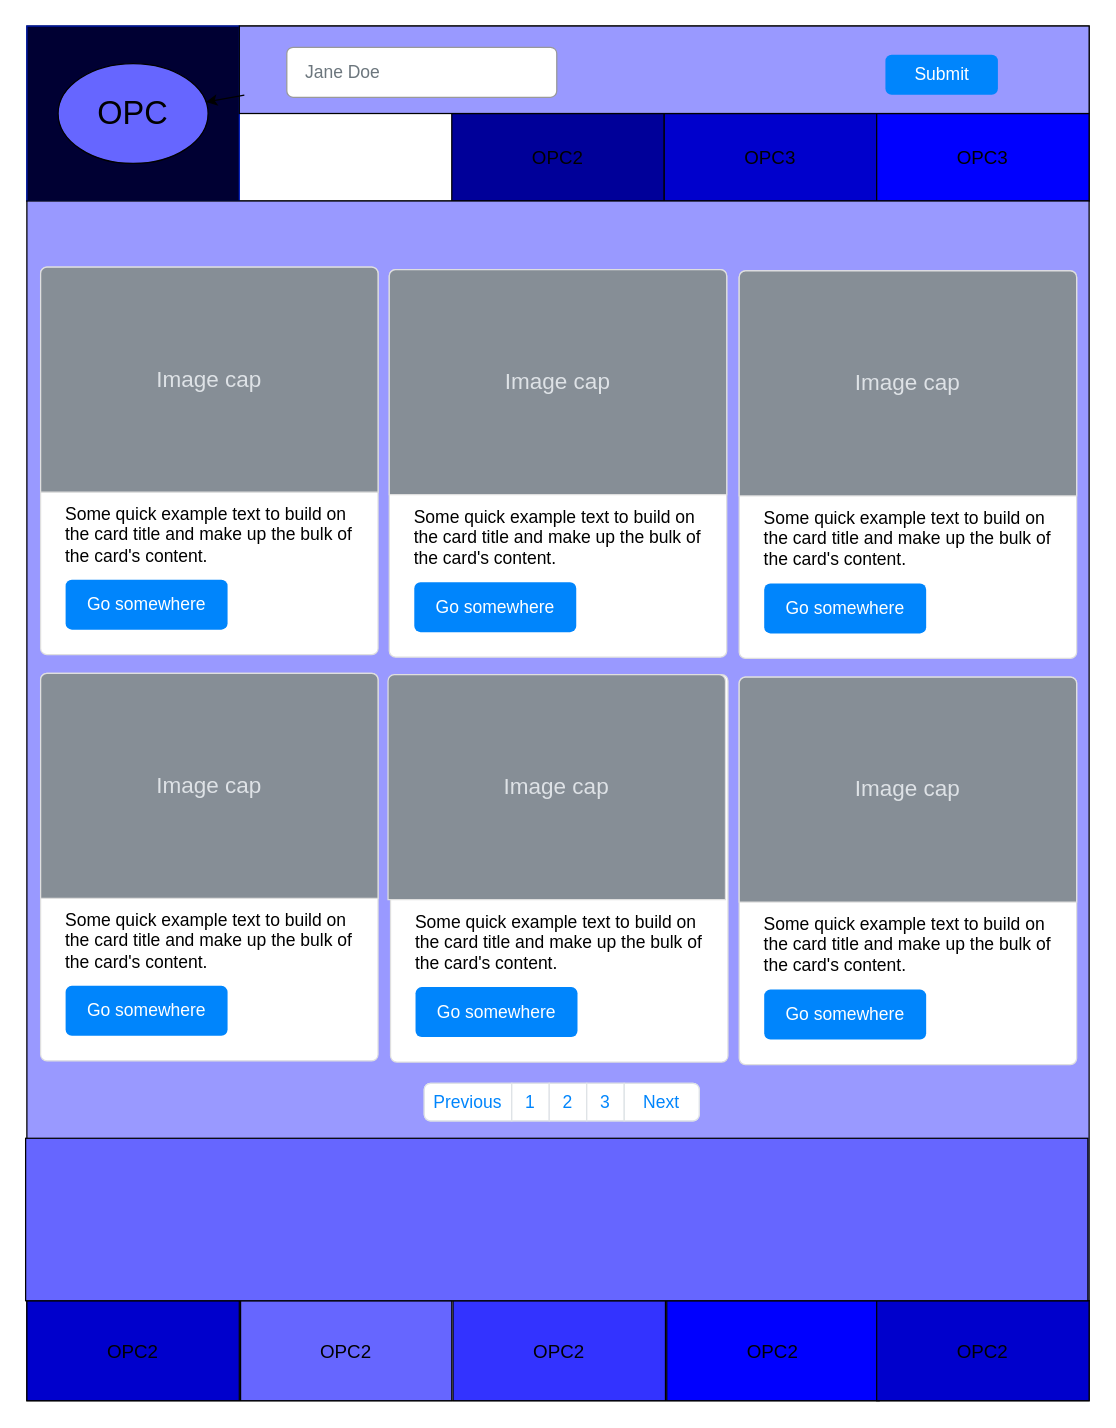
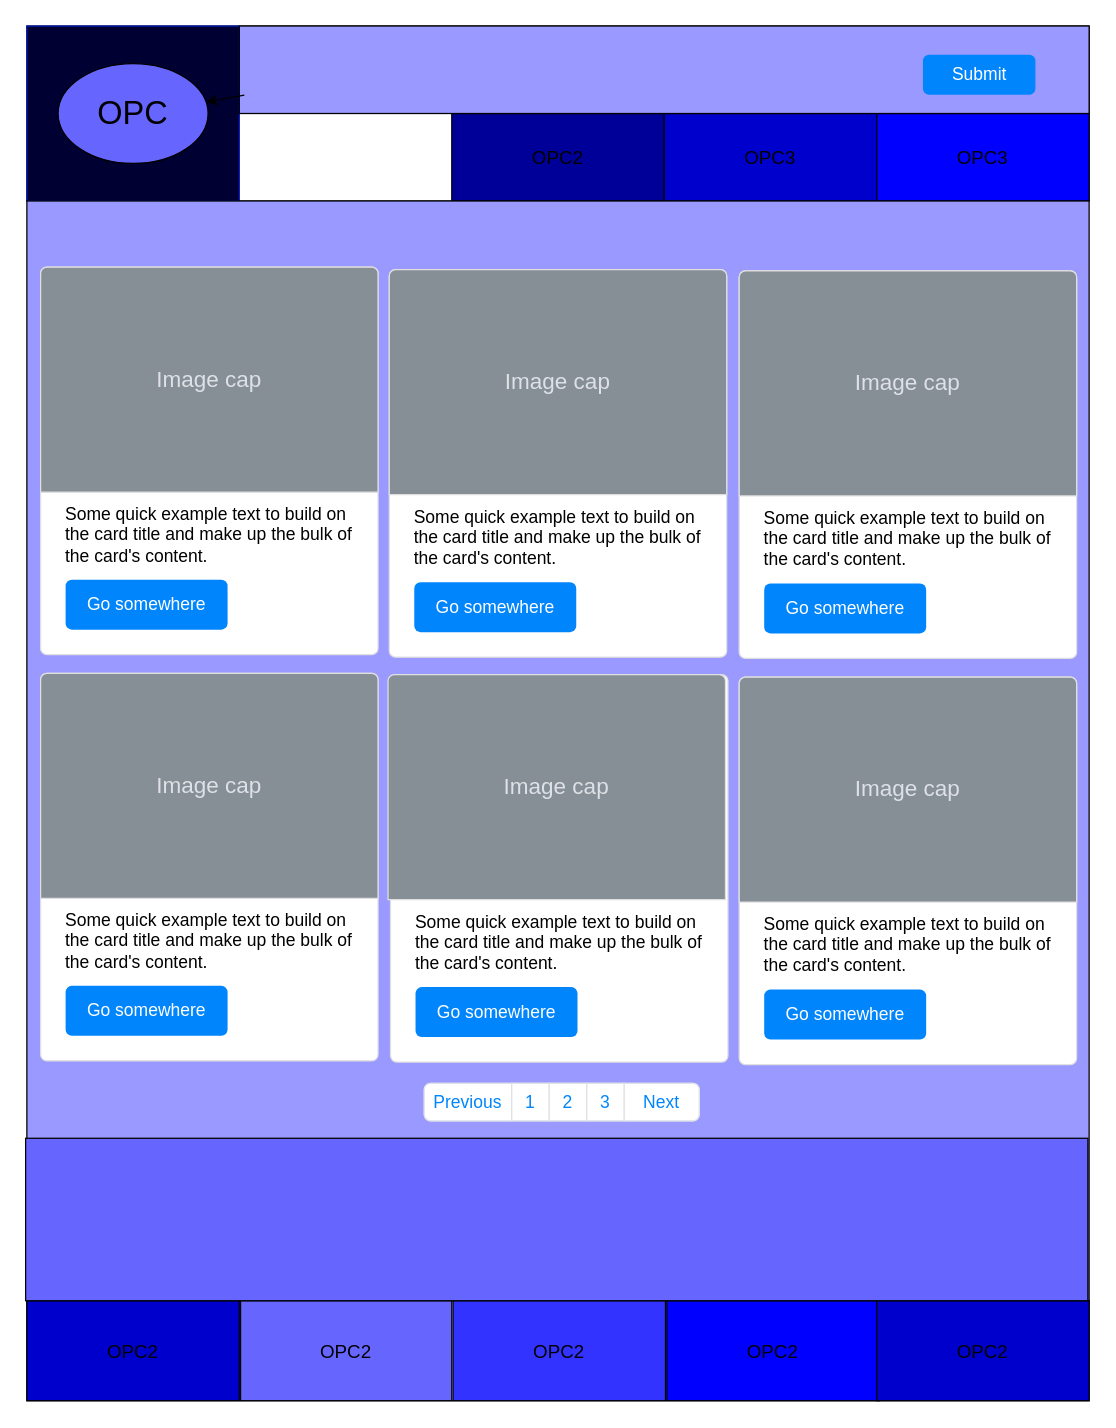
(422, 72) -> none
(942, 74) -> (979, 74)
